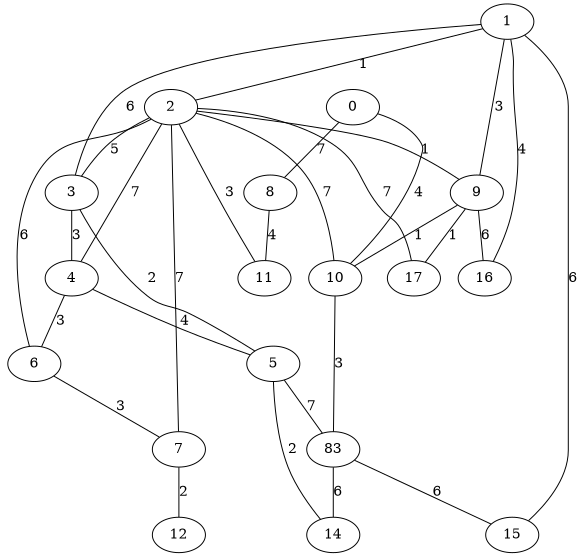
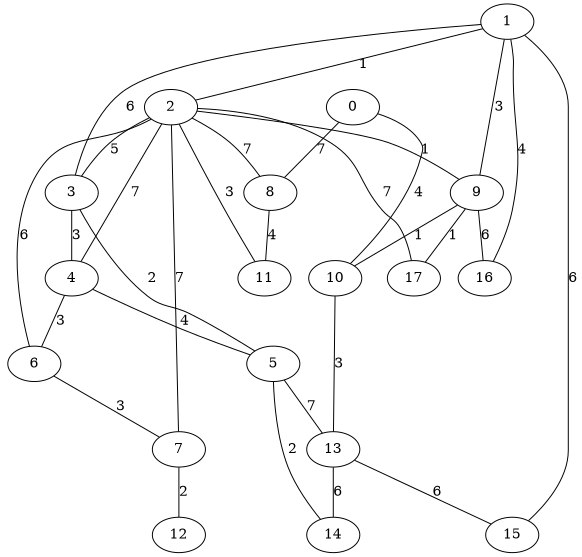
(289, 158) -> (230, 143)
(333, 449) -> (333, 449)
